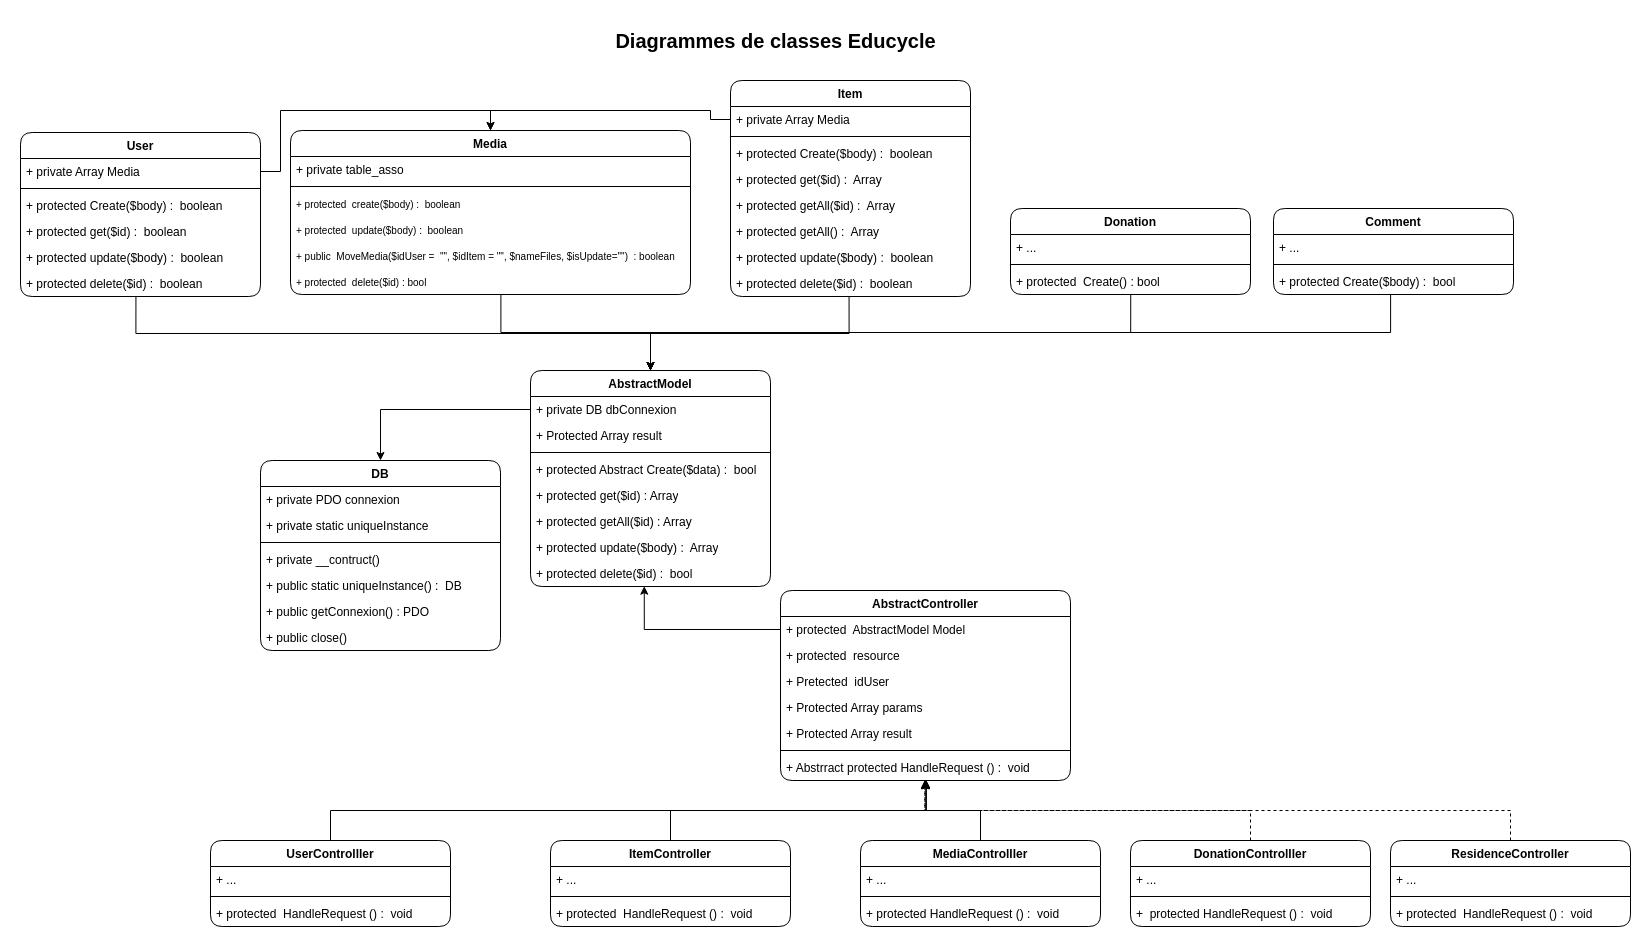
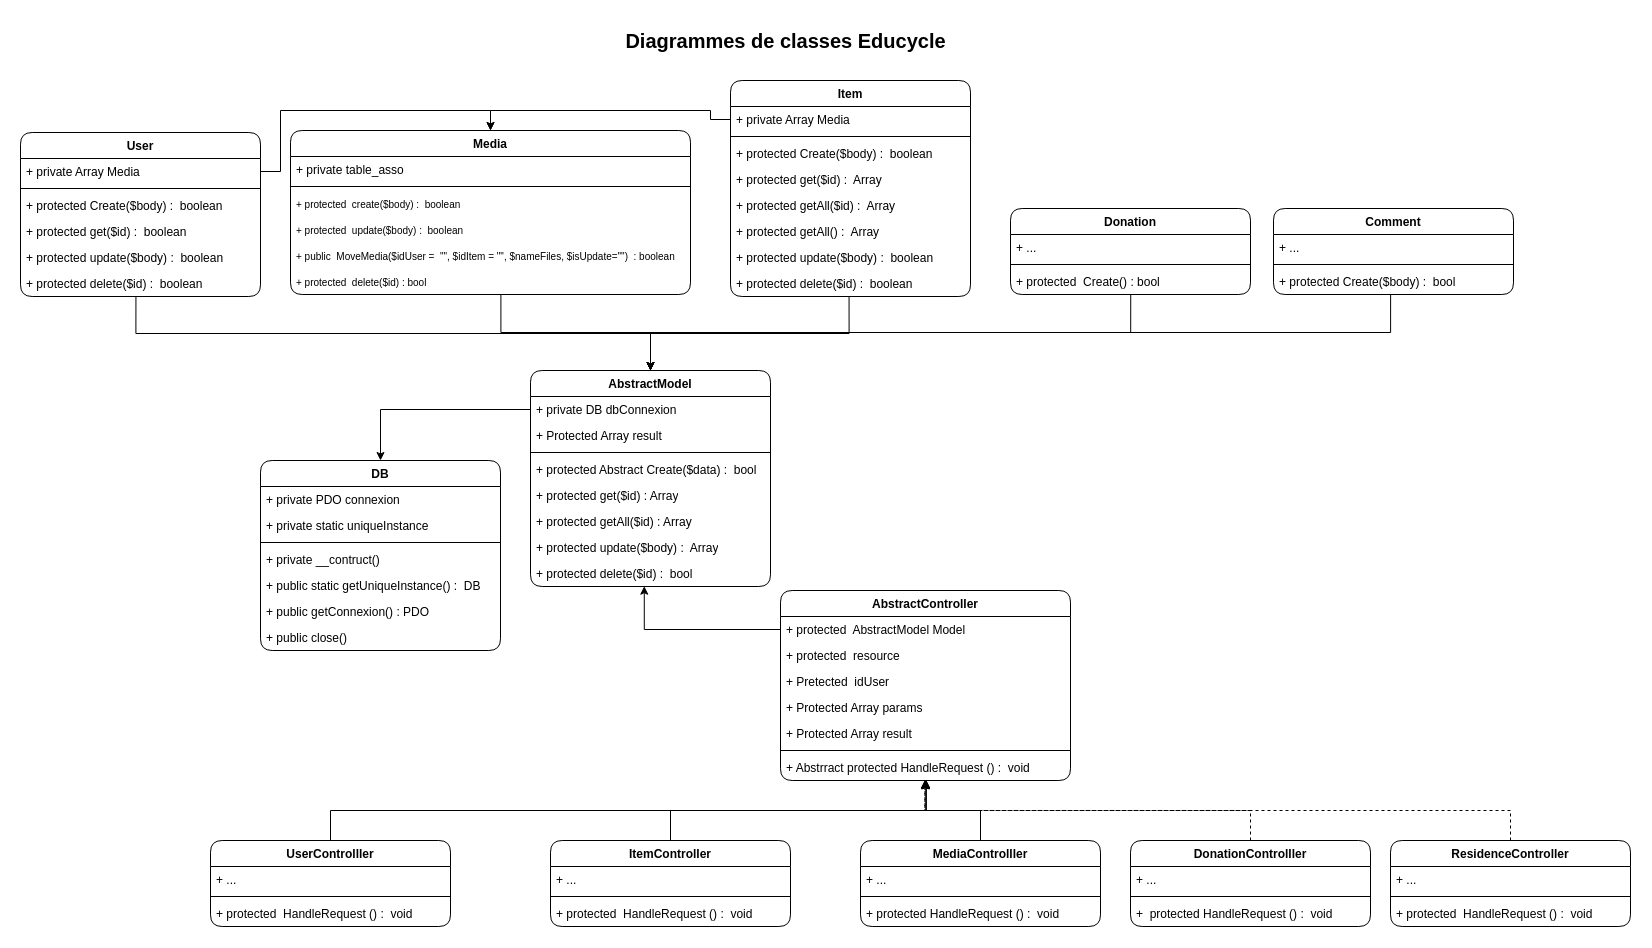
(776, 41) -> (786, 41)
(379, 587) -> (382, 594)
